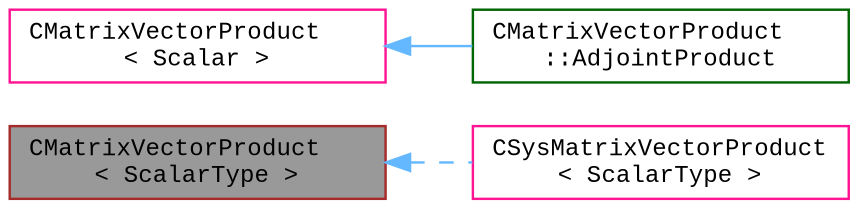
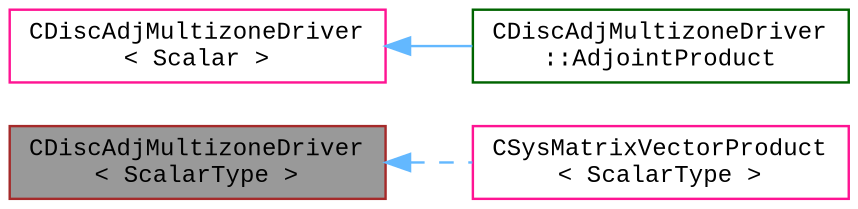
(198, 46) -> (198, 46)
(661, 46) -> (661, 46)
(198, 162) -> (198, 162)
